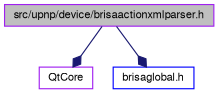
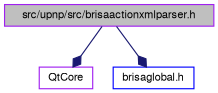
(109, 15) -> (109, 15)
